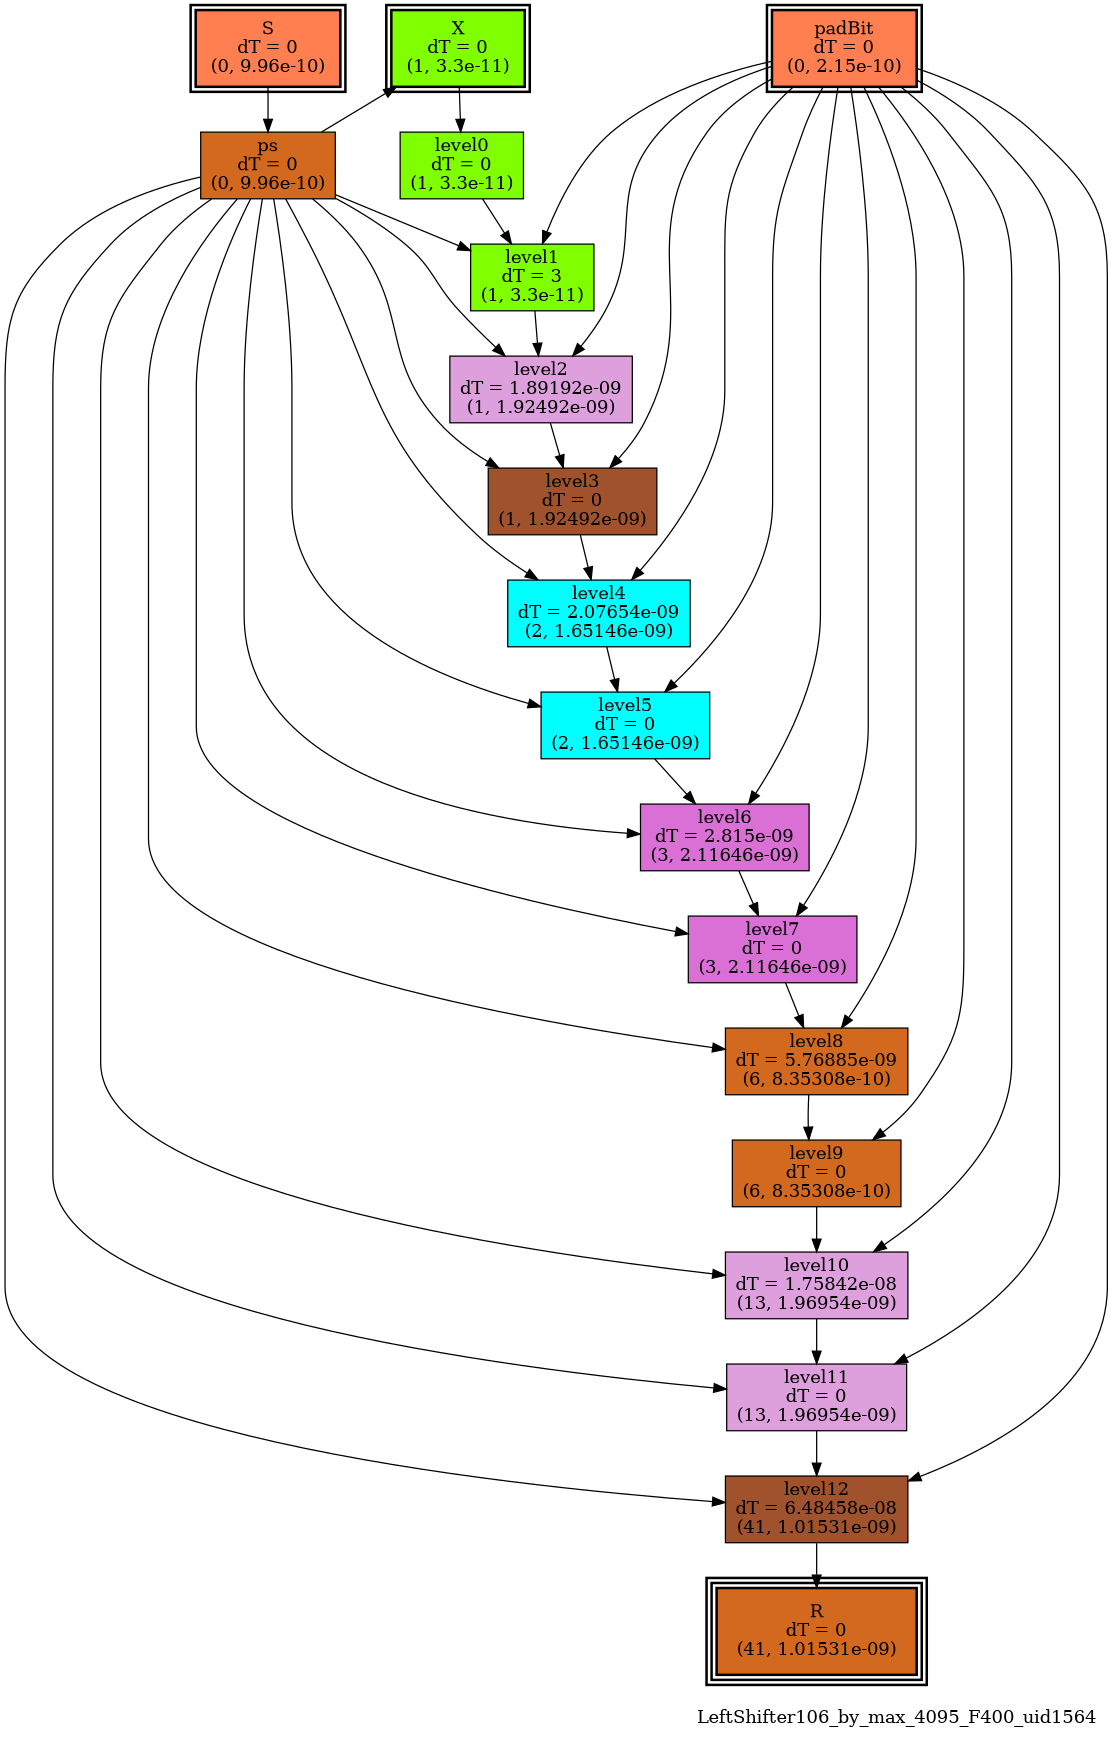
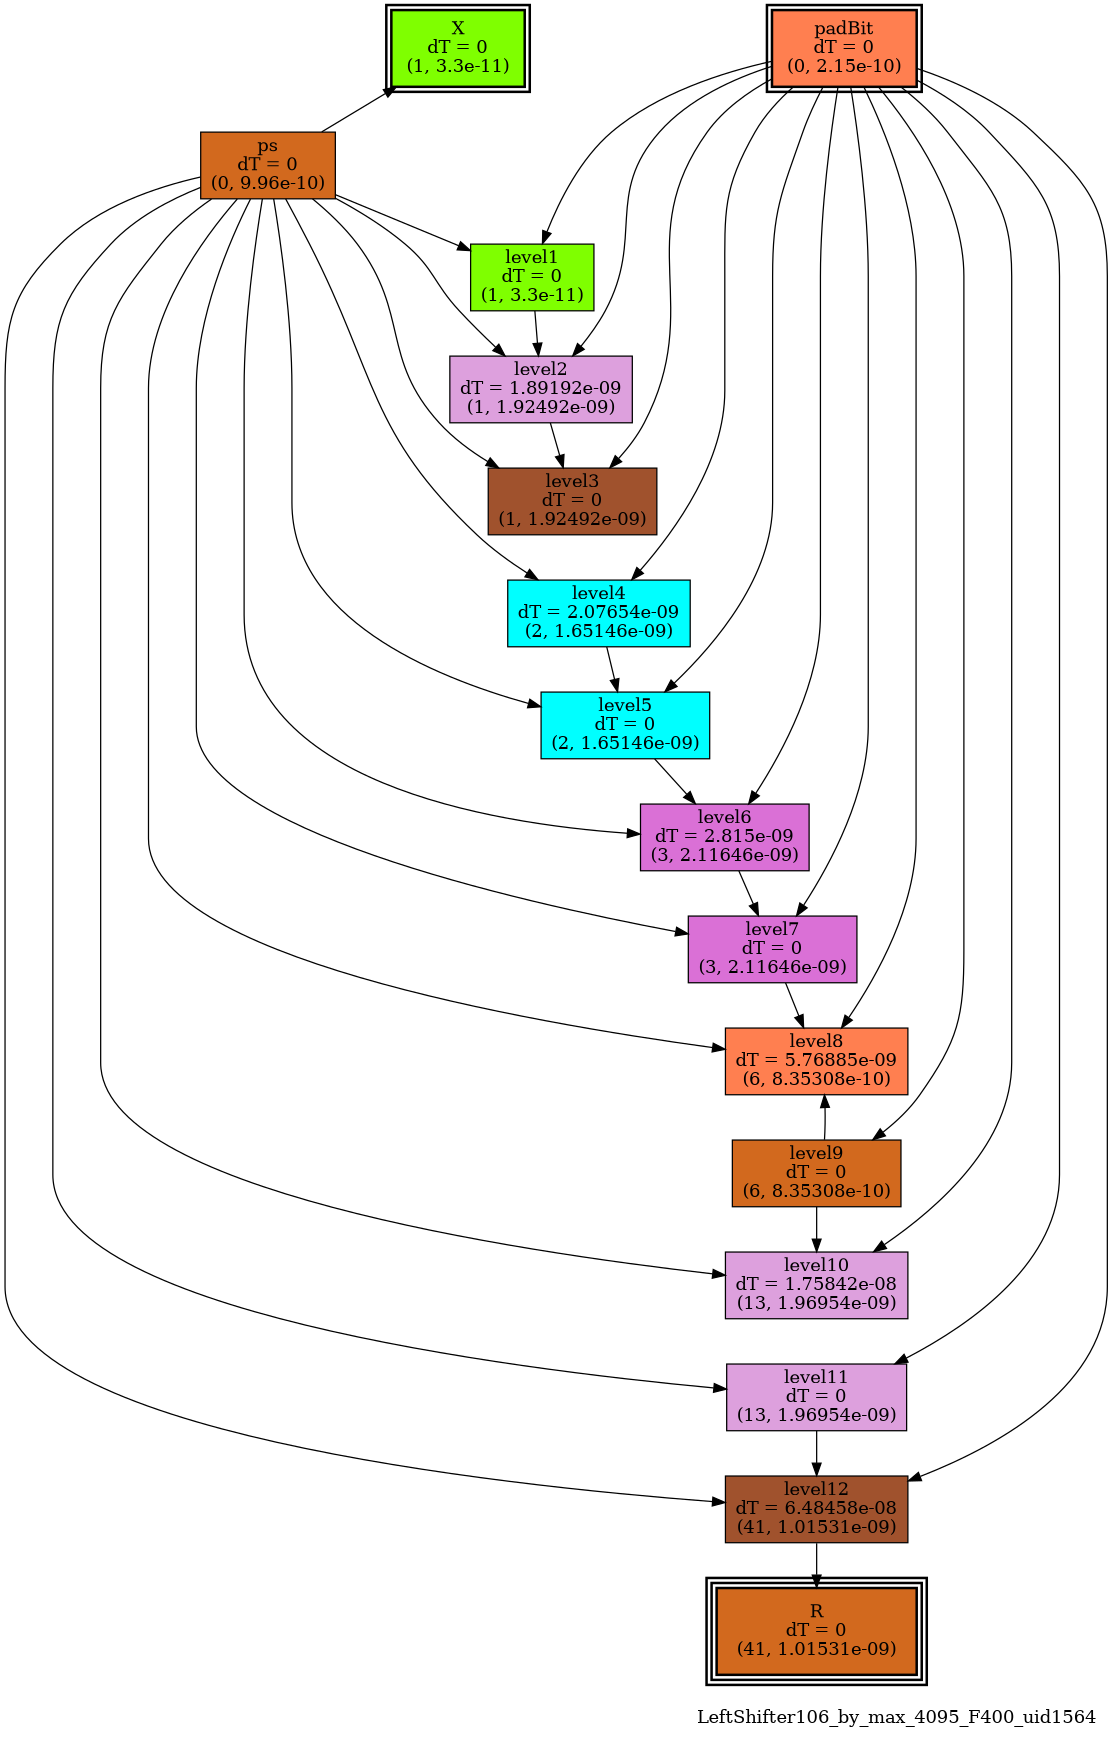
(268, 48) -> none
(462, 165) -> none
(532, 277) -> (532, 277)
(584, 551) -> none
(817, 1061) -> (817, 1061)
(808, 1111) -> (825, 1124)
(817, 1335) -> none
